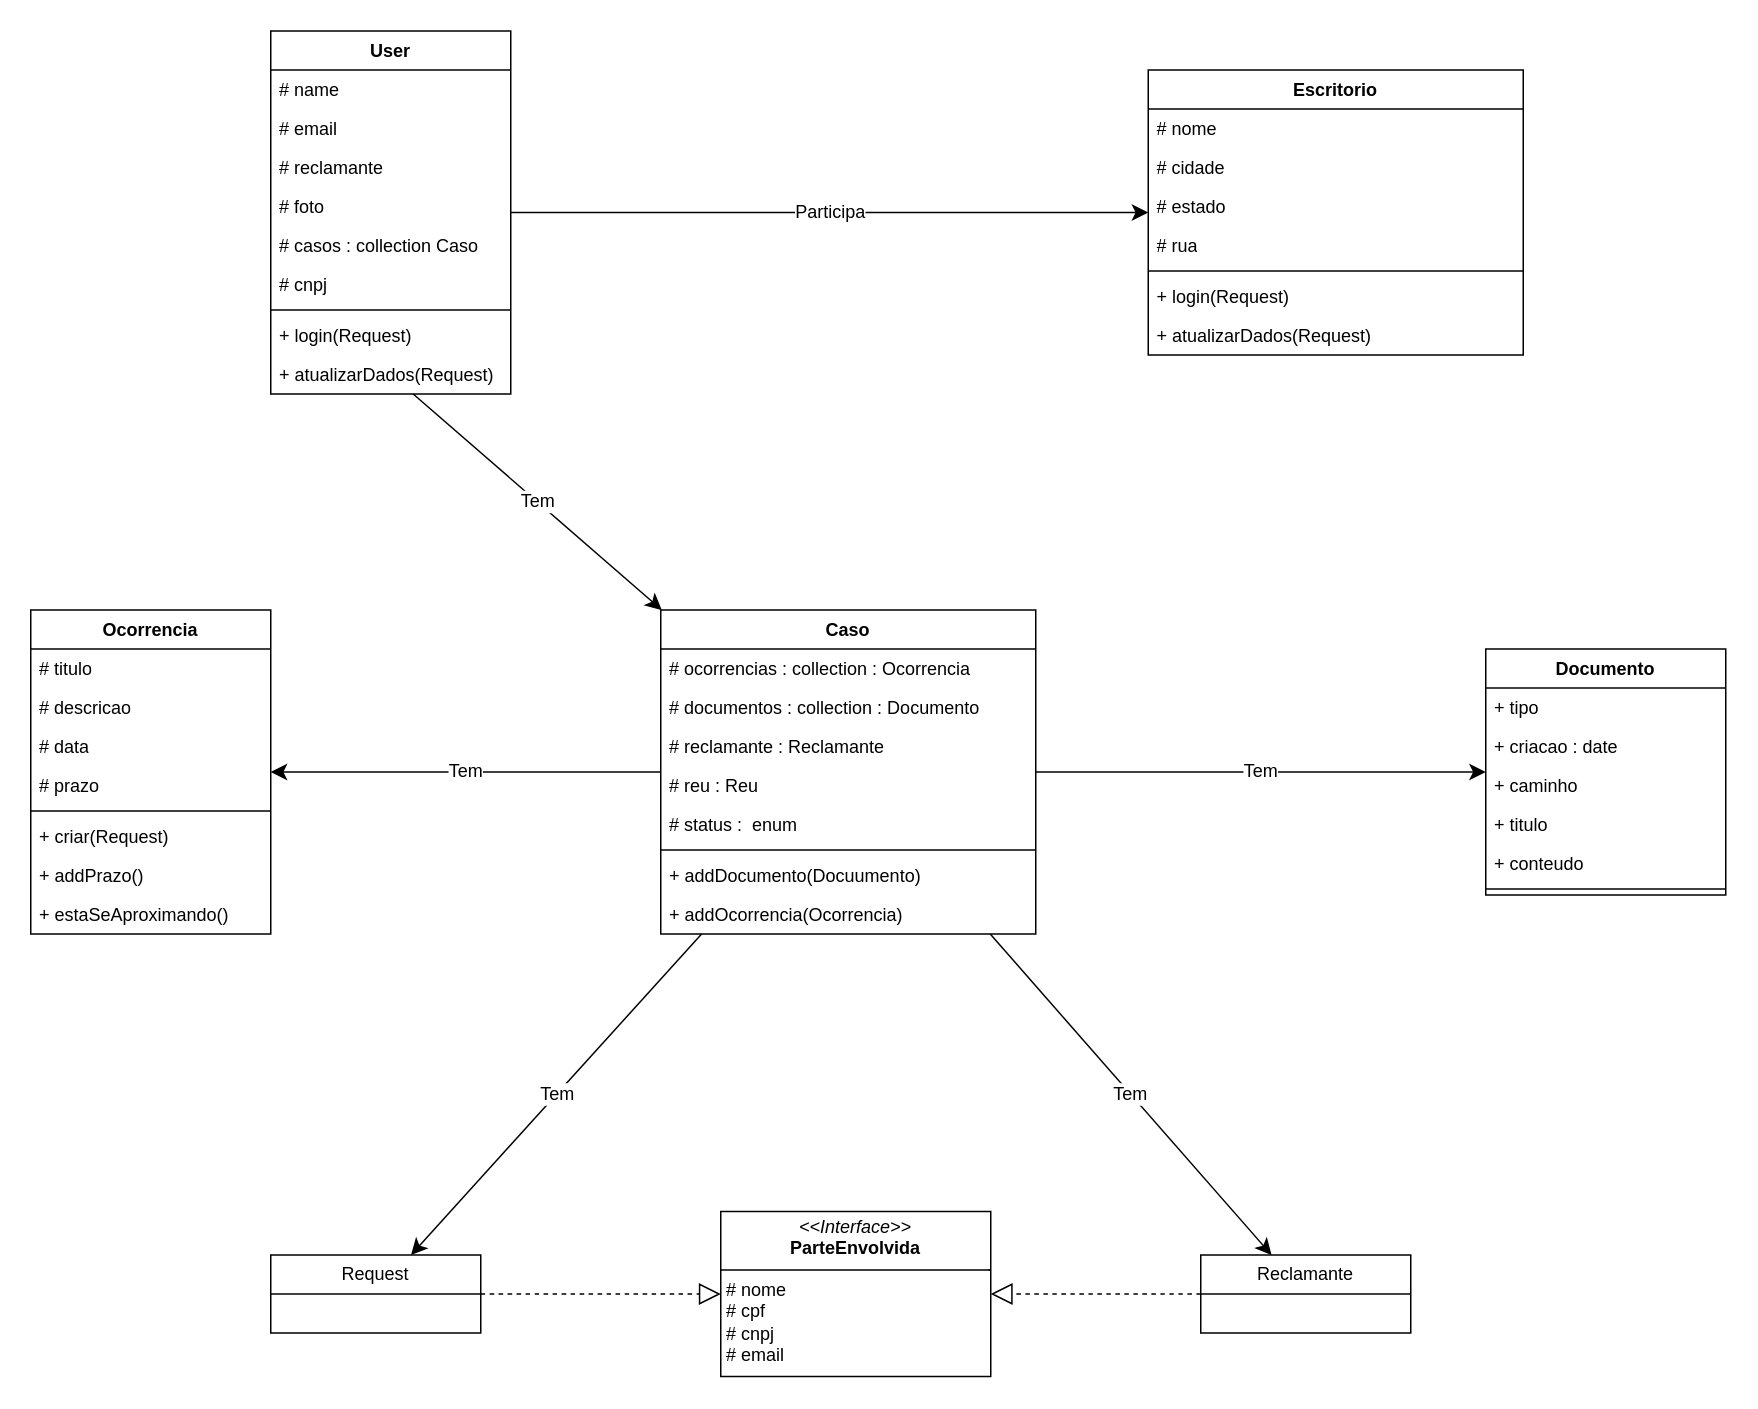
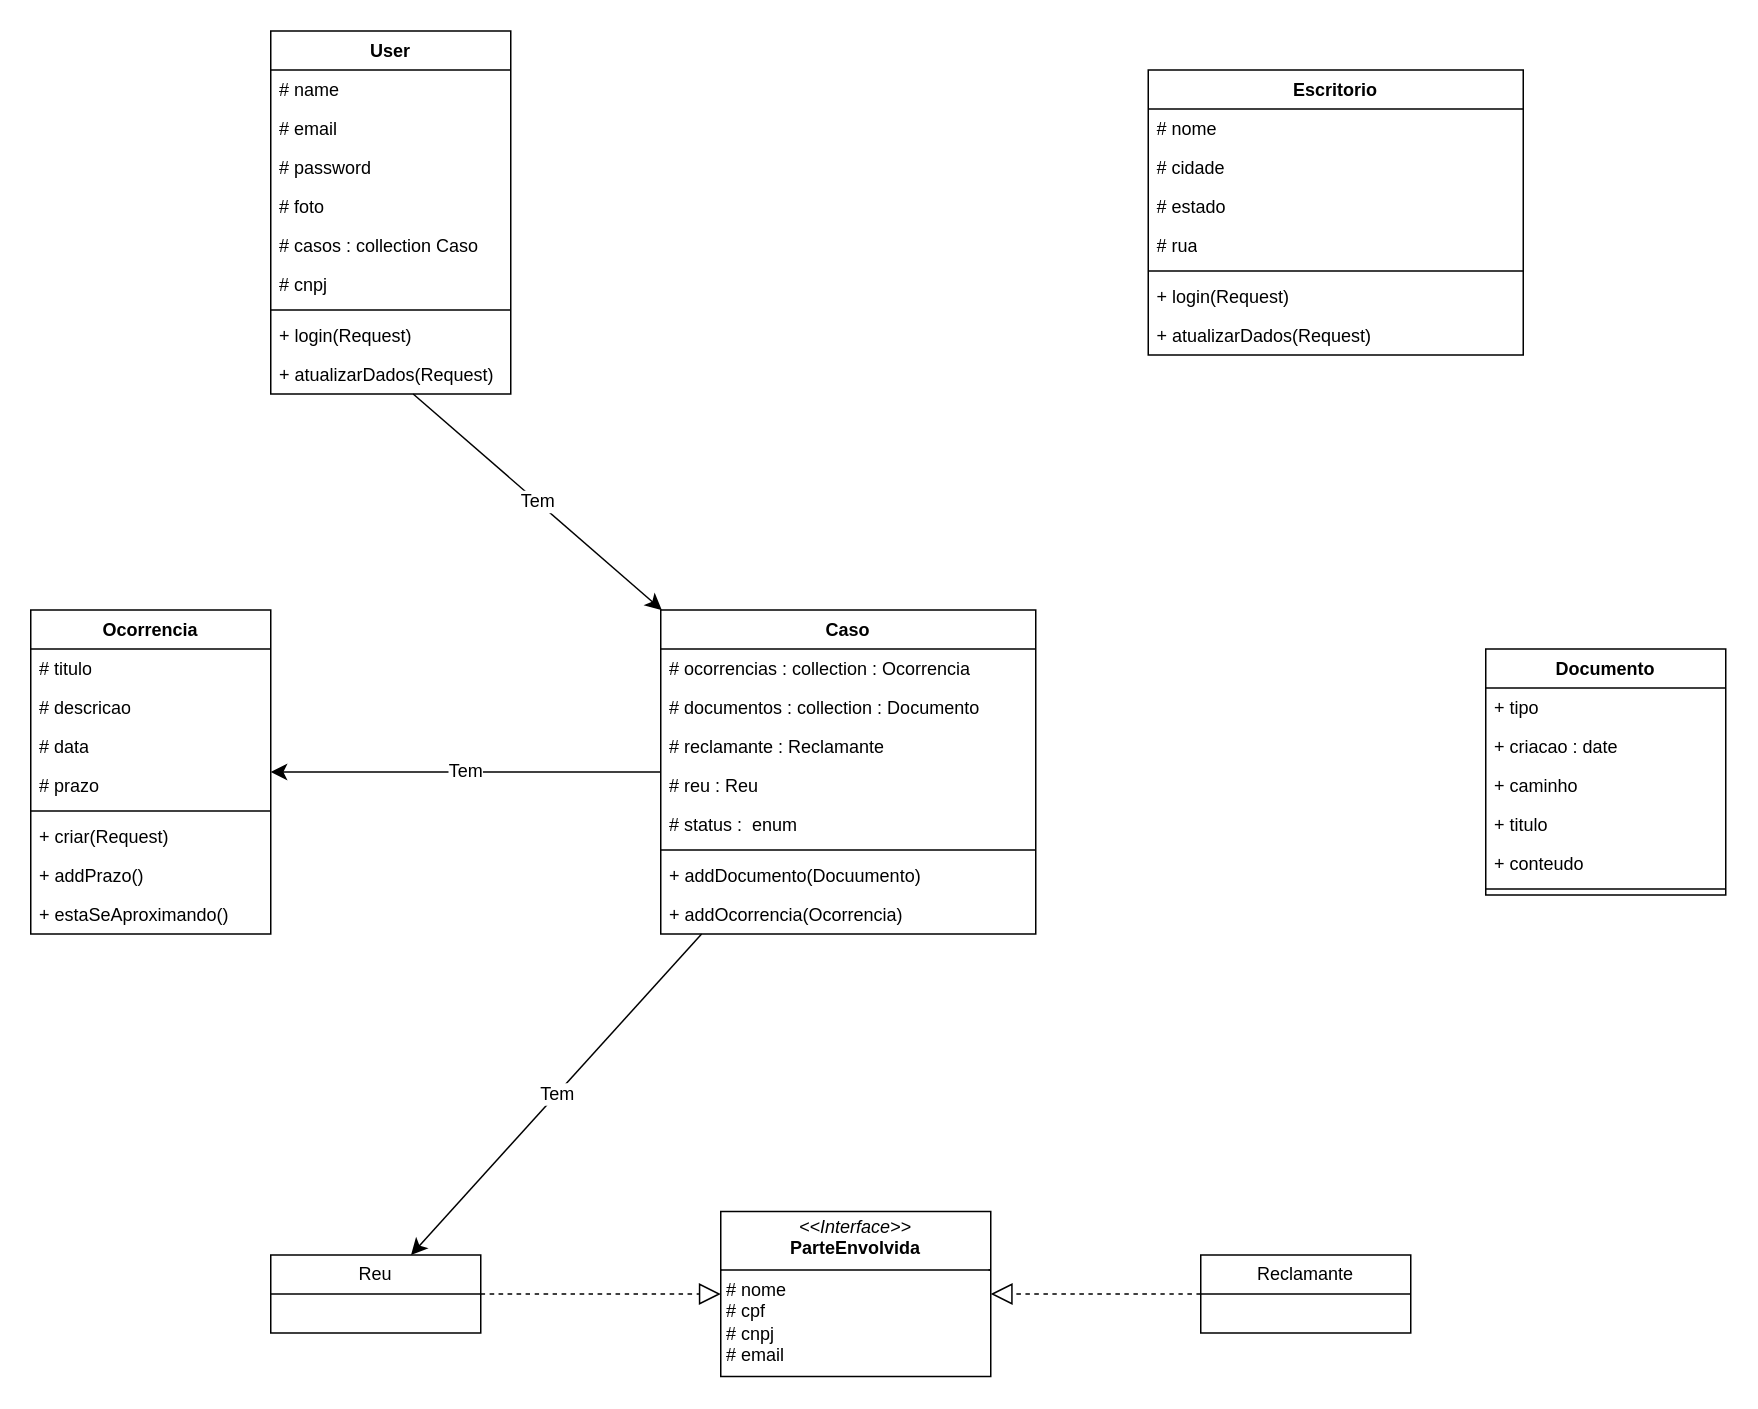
(336, 169) -> (328, 169)
(824, 212) -> none
(1257, 772) -> none
(1128, 1091) -> none
(376, 1274) -> (376, 1274)
